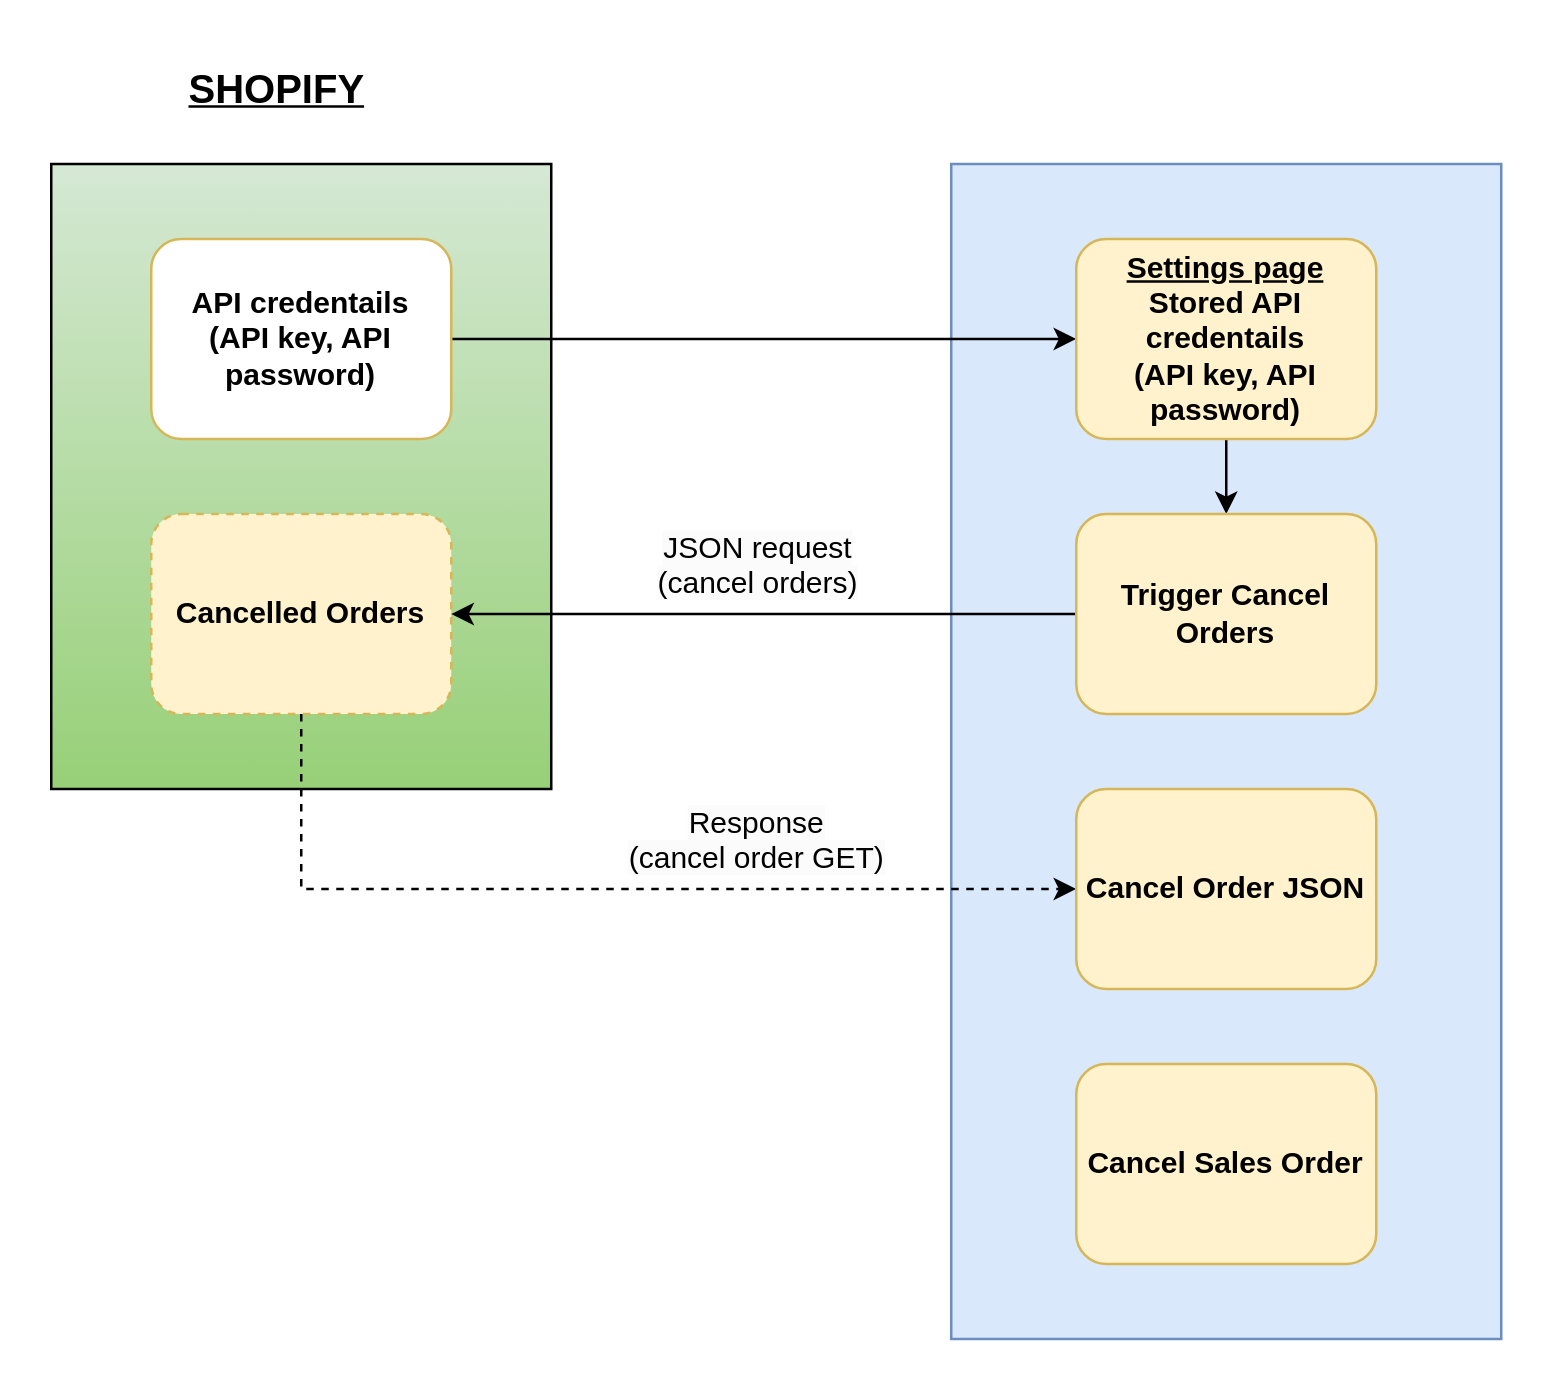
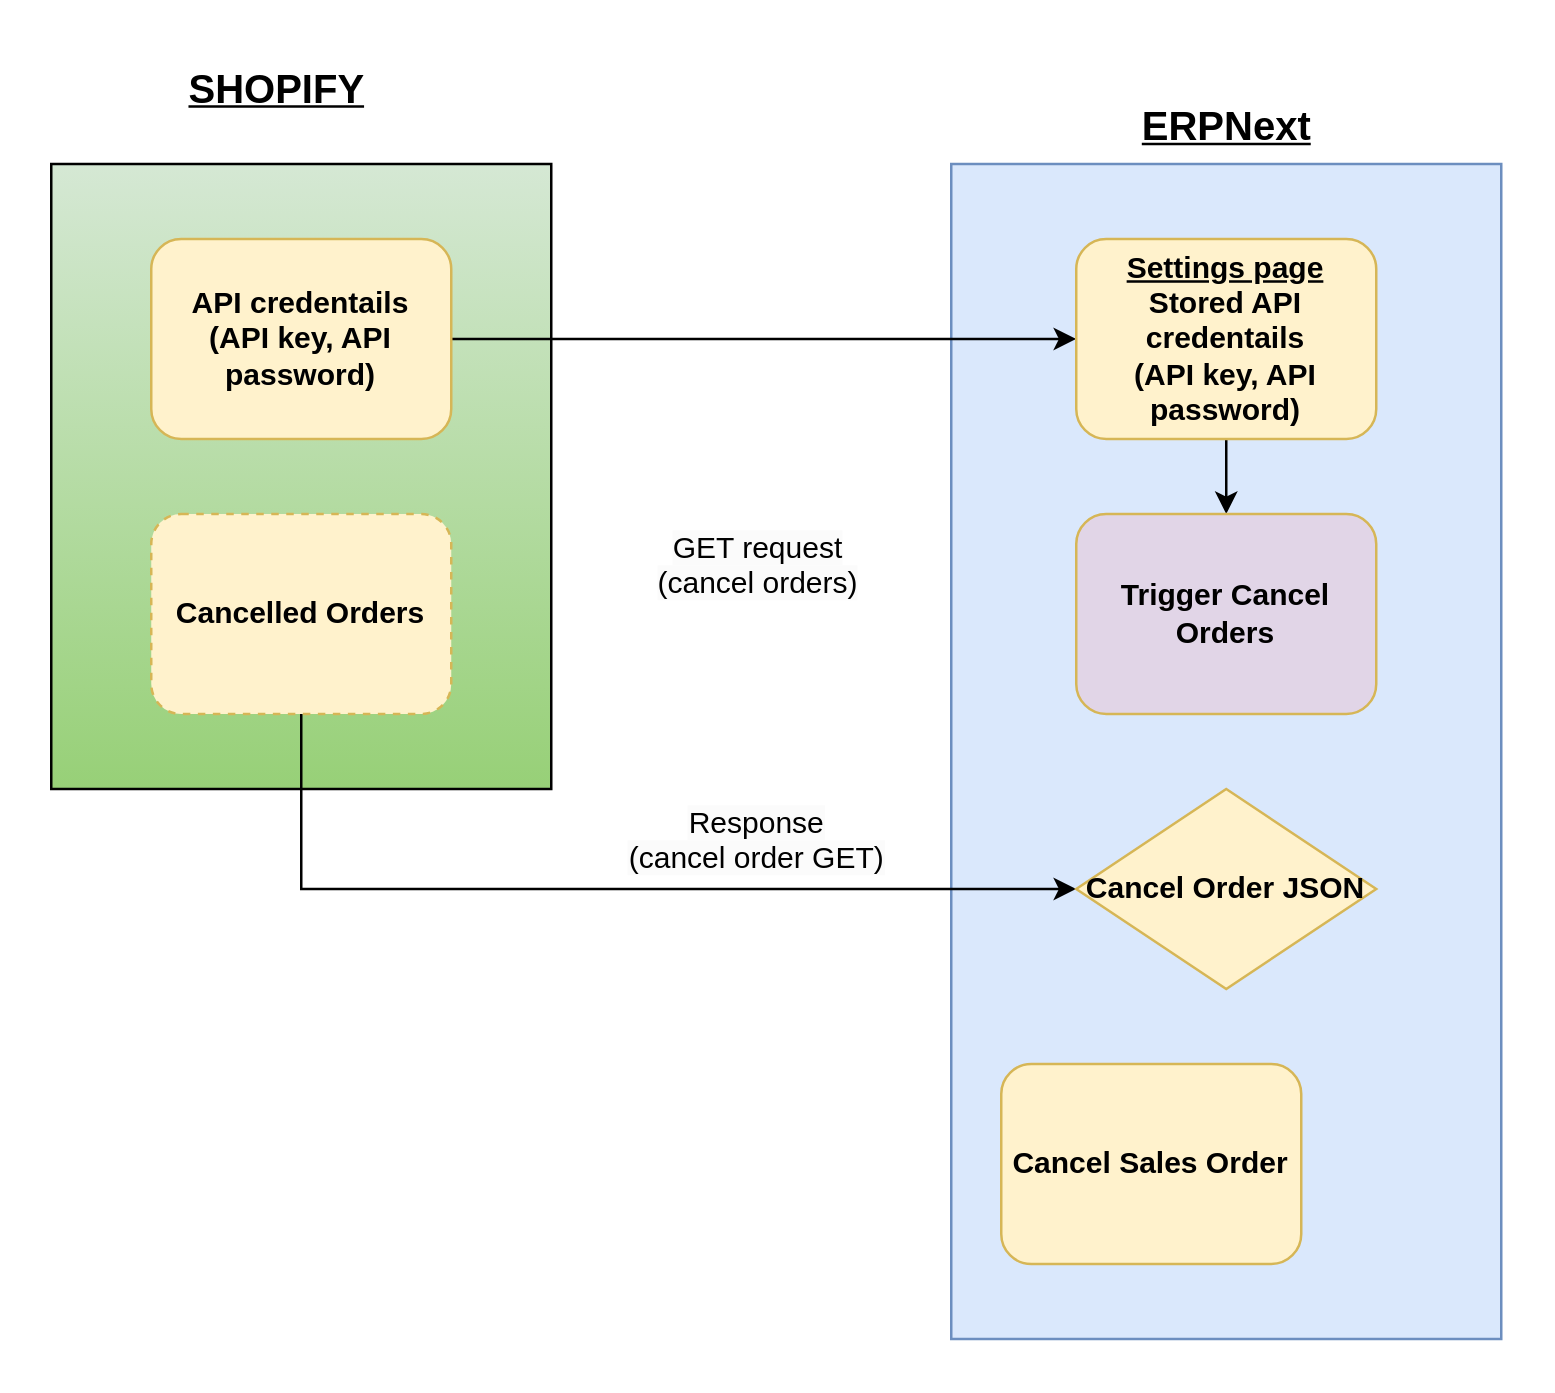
none -> (1226, 126)
(301, 339) -> (301, 339)
(759, 567) -> (759, 567)
(772, 614) -> none
(1226, 614) -> (1226, 614)
(592, 889) -> (592, 889)
(1226, 889) -> (1226, 889)
(1226, 1164) -> (1151, 1164)
